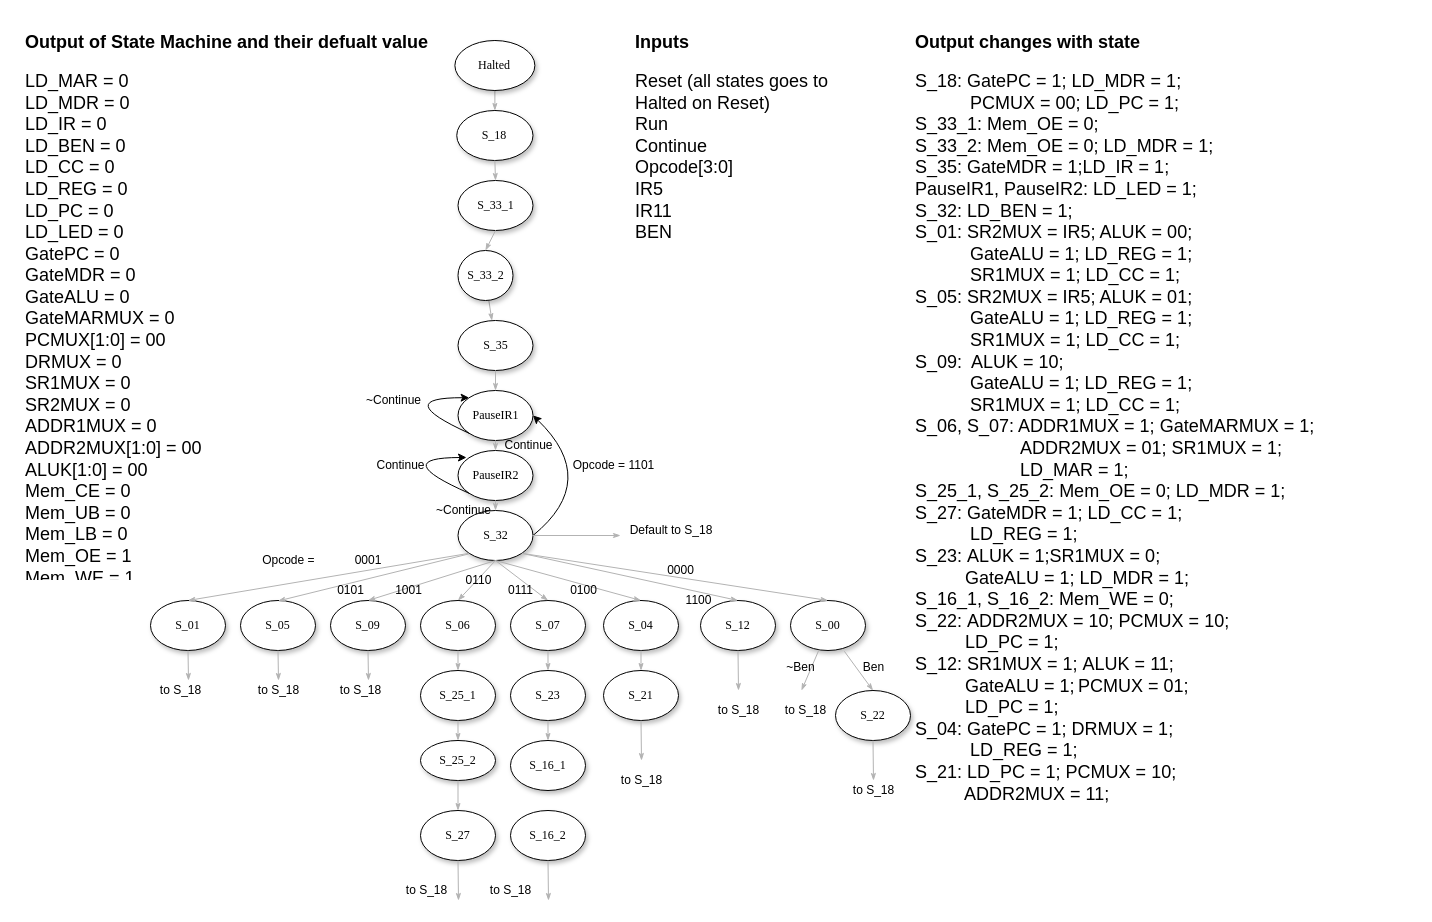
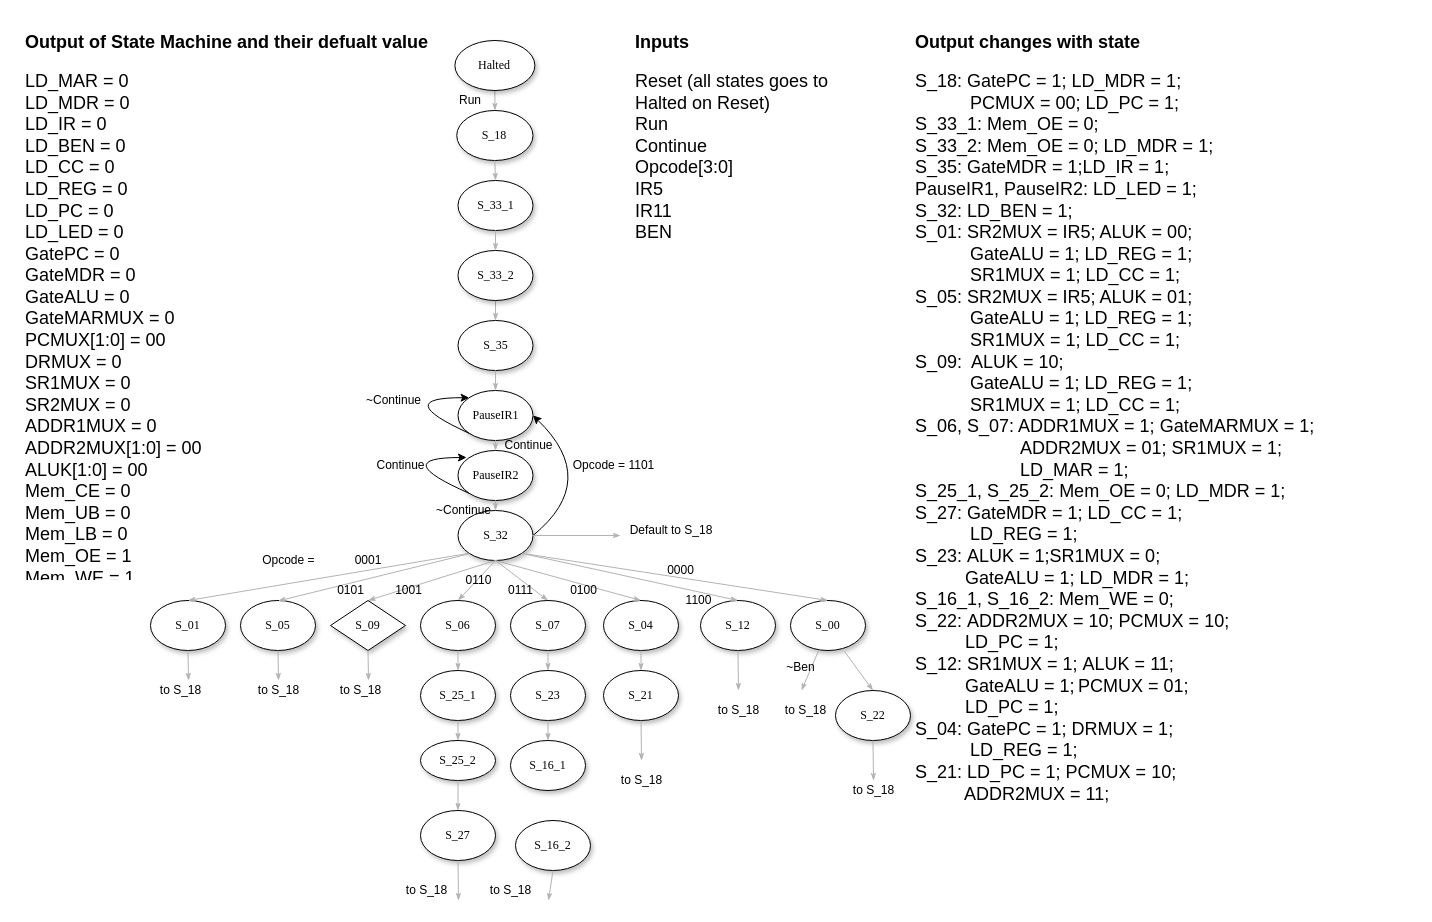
none -> (471, 101)
(486, 276) -> (496, 276)
(368, 626) -> (368, 626)
(873, 668) -> none
(548, 836) -> (553, 846)
